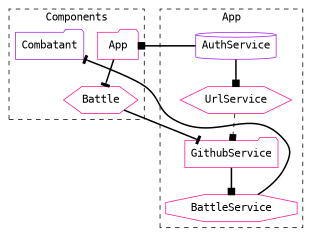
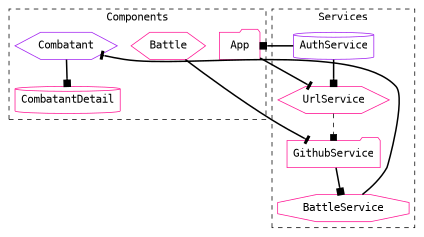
(231, 18) -> (343, 18)
(50, 46) -> (66, 46)
(109, 74) -> (284, 71)
none -> (68, 100)
